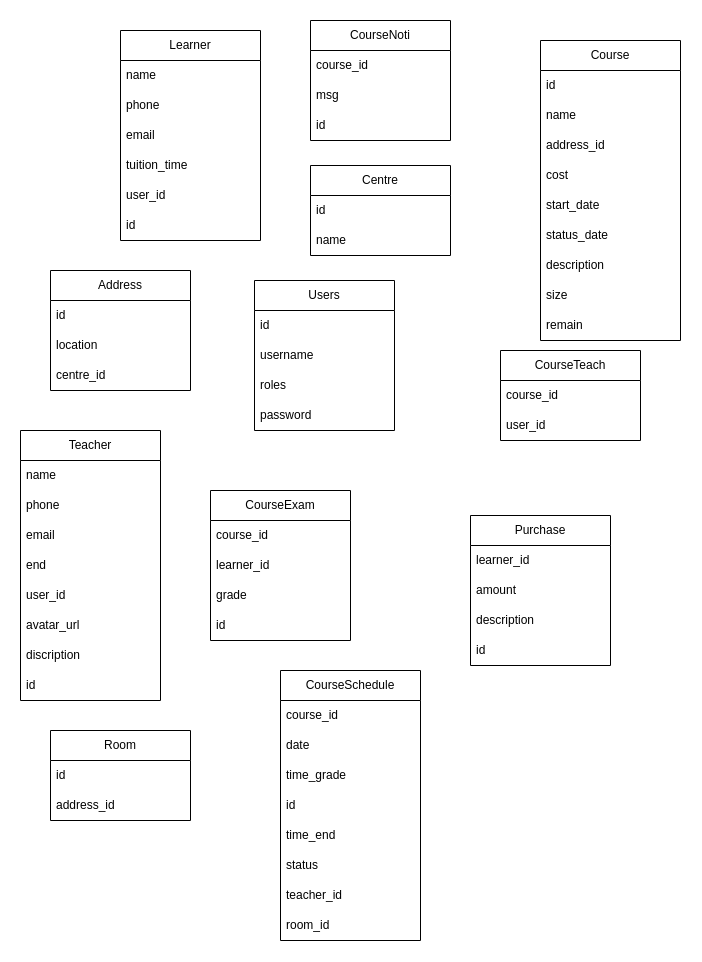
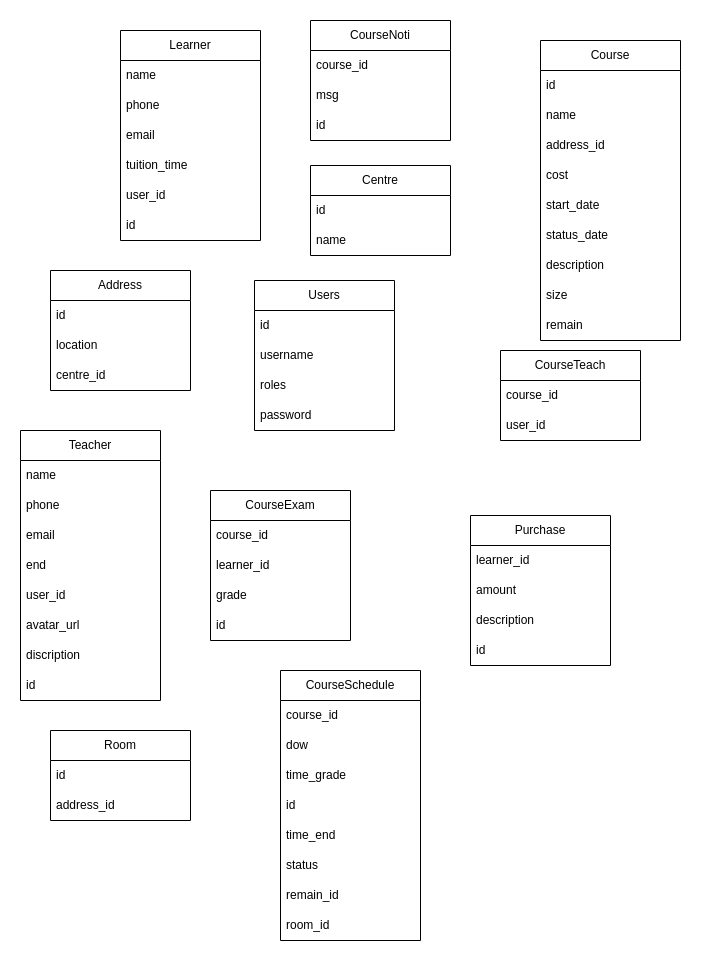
(300, 746) -> (297, 746)
(319, 896) -> (314, 896)
